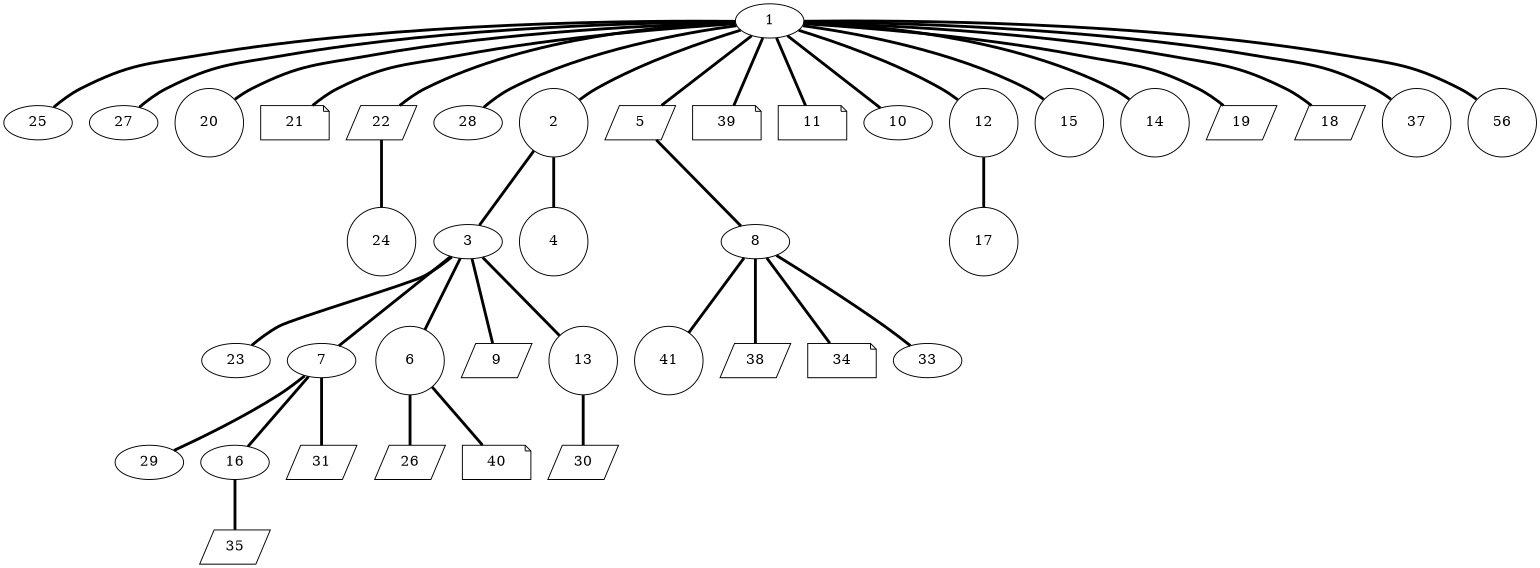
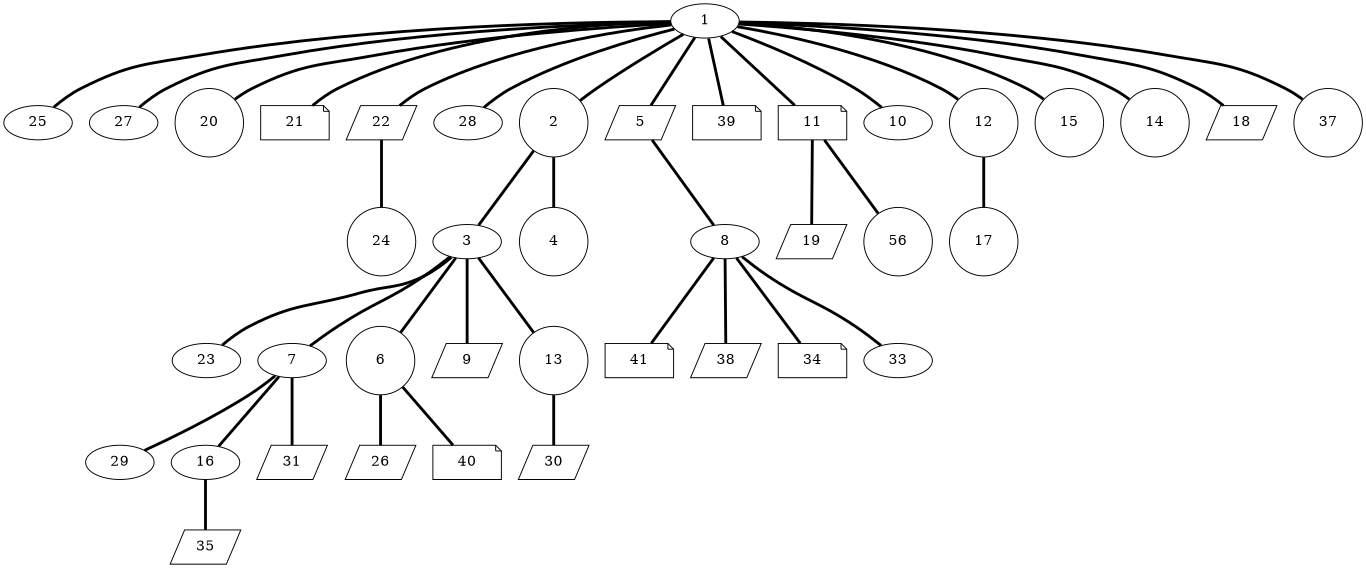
(1145, 32) -> (851, 177)
(1019, 45) -> (812, 182)
(669, 361) -> (639, 361)
